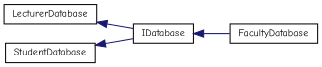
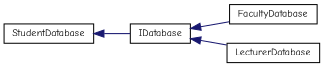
(120, 26) -> (214, 43)
